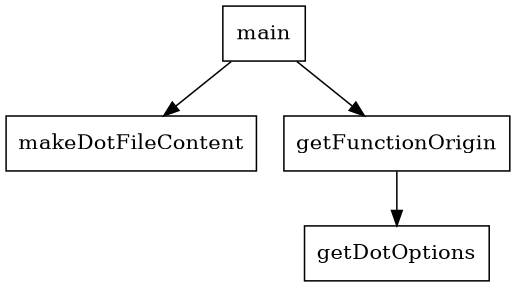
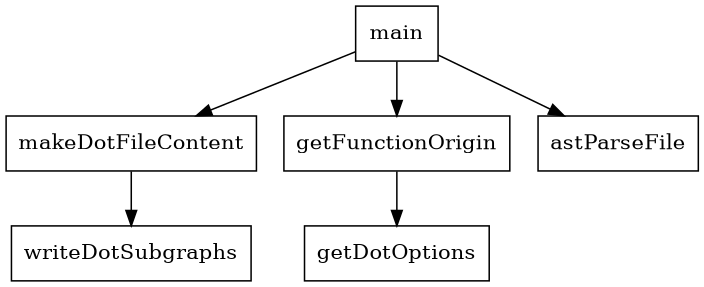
none -> (618, 143)
none -> (131, 253)
